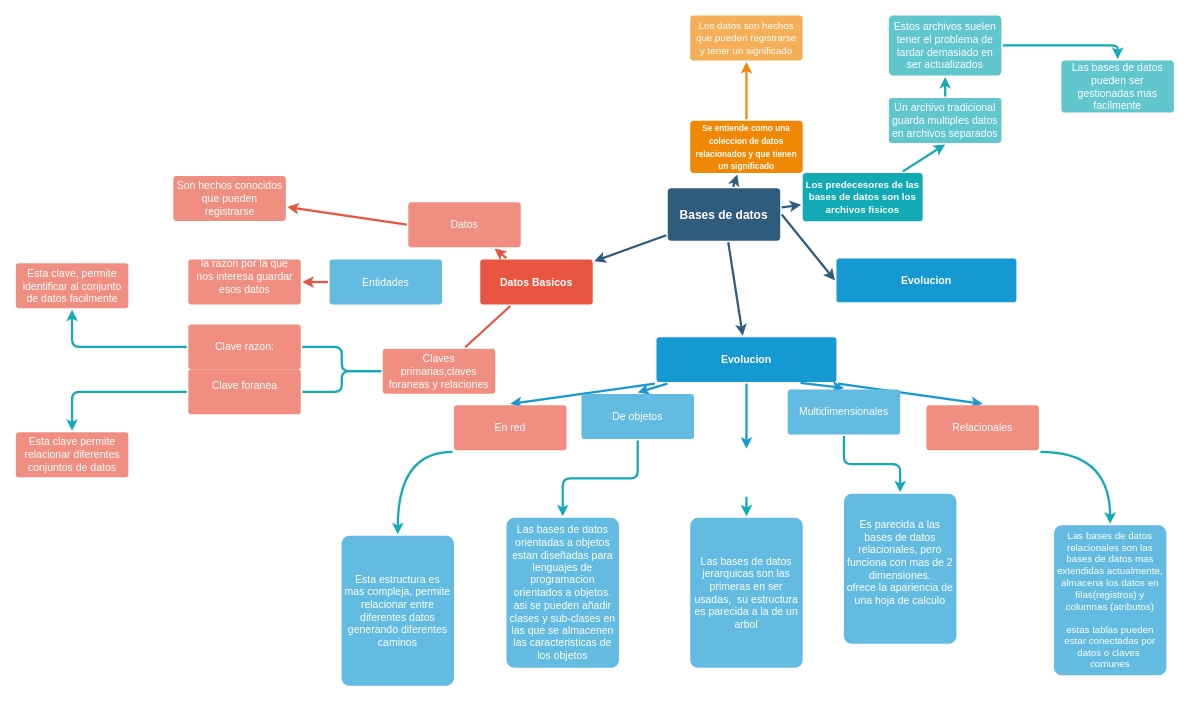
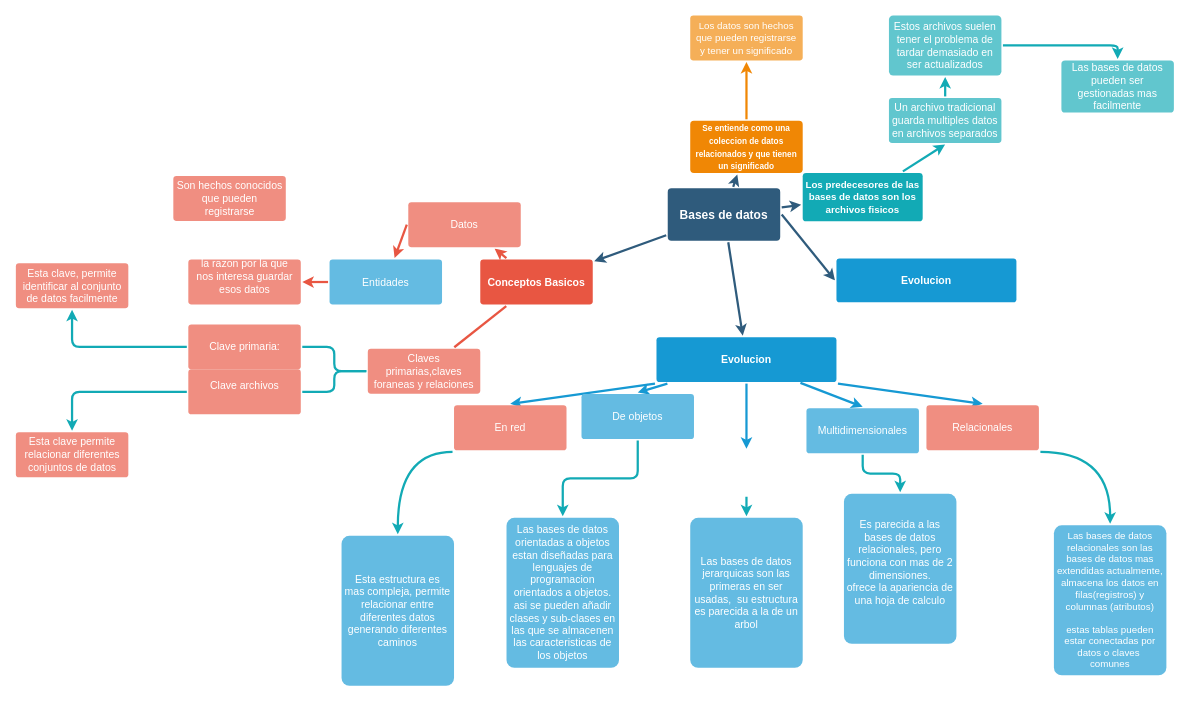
(351, 216) -> (402, 237)
(537, 282) -> (537, 282)
(245, 347) -> (245, 347)
(439, 371) -> (424, 371)
(245, 392) -> (245, 392)
(844, 412) -> (863, 431)
